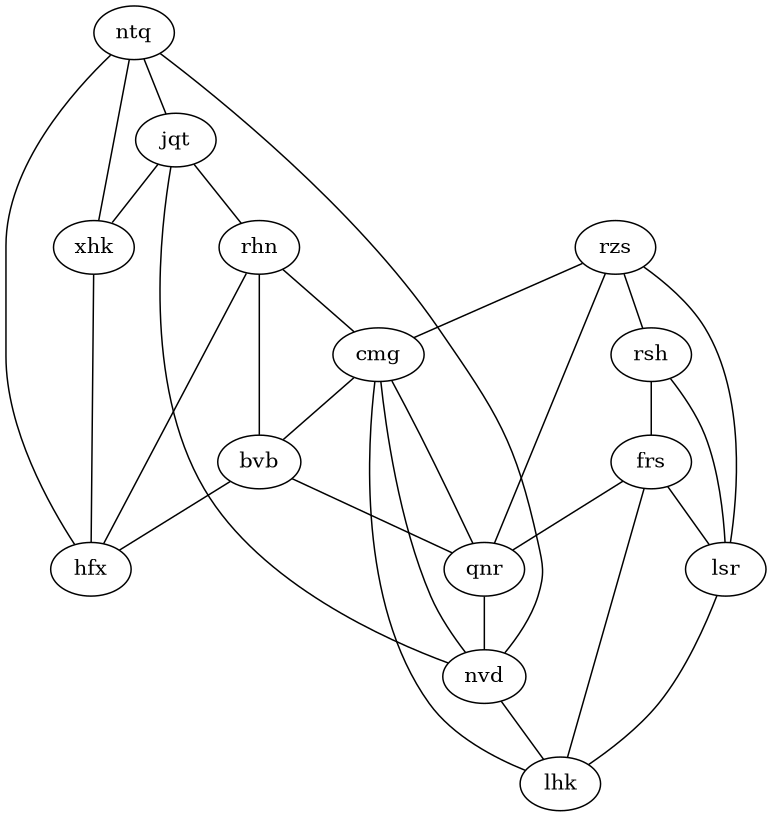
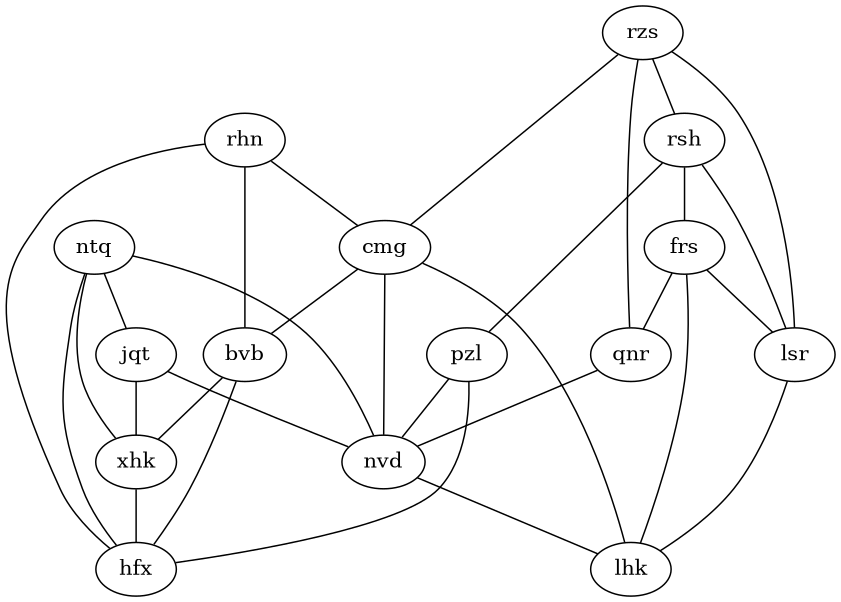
(218, 194) -> none
none -> (467, 355)
(433, 462) -> none
(360, 510) -> (190, 409)
